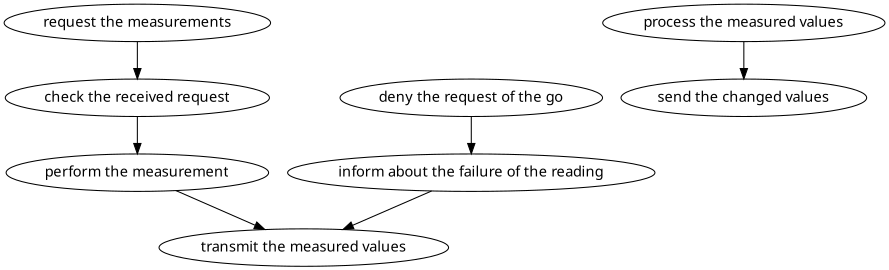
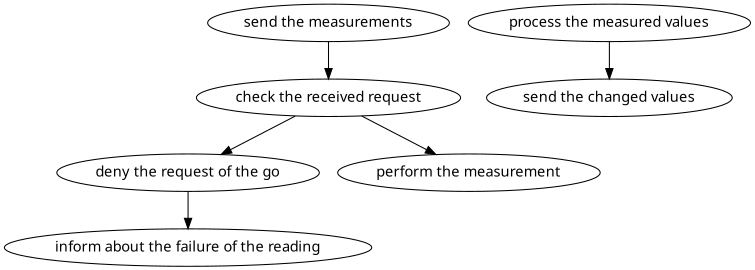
(137, 23) -> (328, 23)
none -> (263, 133)
(304, 248) -> none
